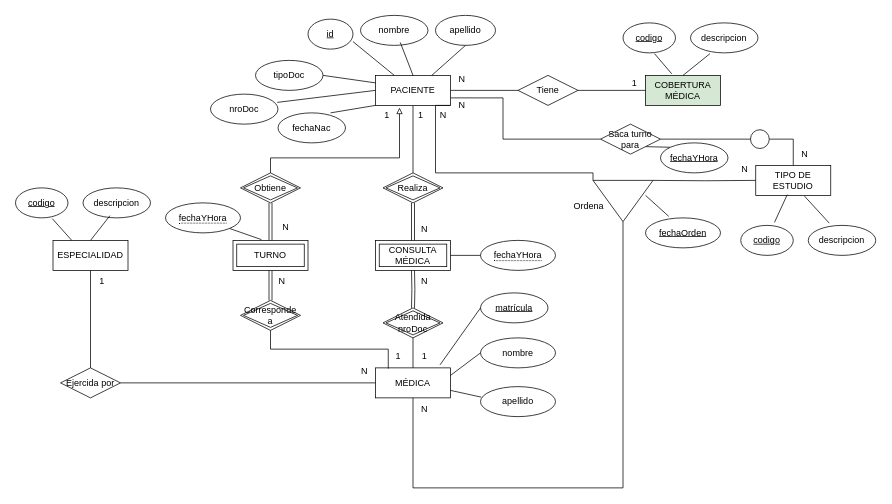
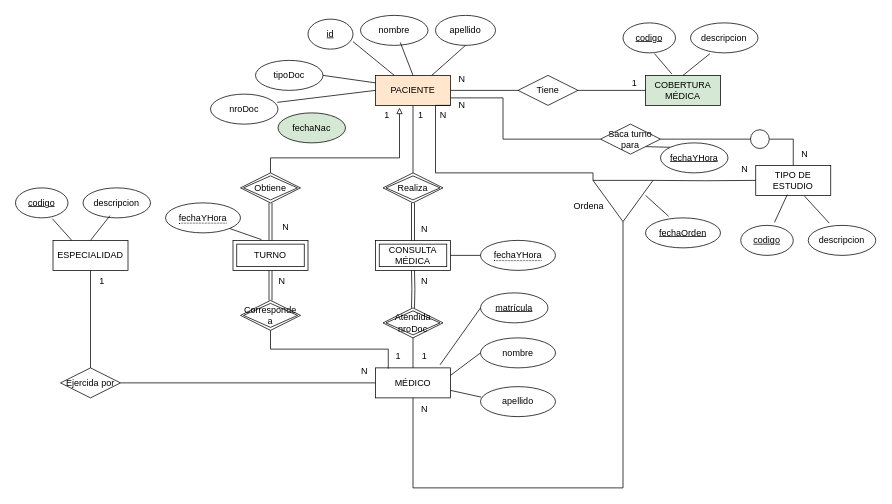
(413, 90) -> (413, 90)
(353, 109) -> none
(312, 128) -> (312, 128)
(413, 383) -> (413, 383)
